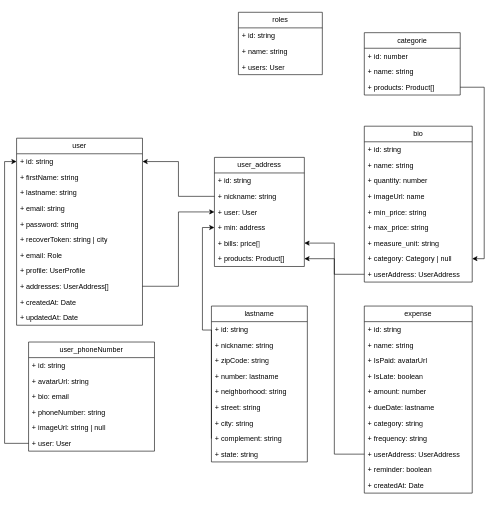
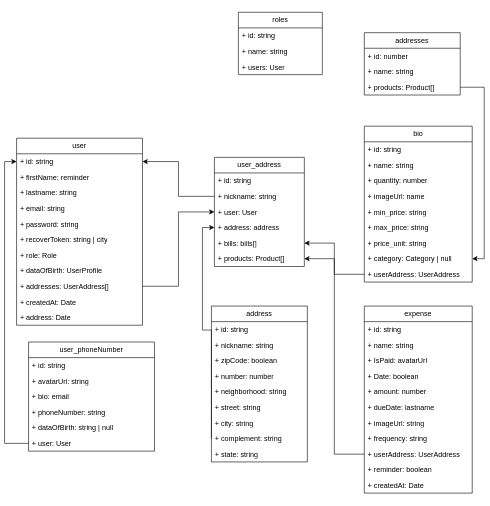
(413, 41) -> (413, 41)
(54, 178) -> (58, 178)
(243, 228) -> (252, 228)
(244, 244) -> (242, 244)
(408, 244) -> (403, 244)
(41, 256) -> (40, 256)
(58, 272) -> (67, 272)
(260, 314) -> (260, 314)
(52, 318) -> (48, 318)
(245, 362) -> (247, 362)
(248, 377) -> (245, 377)
(399, 377) -> (395, 377)
(401, 424) -> (399, 424)
(72, 429) -> (79, 429)
